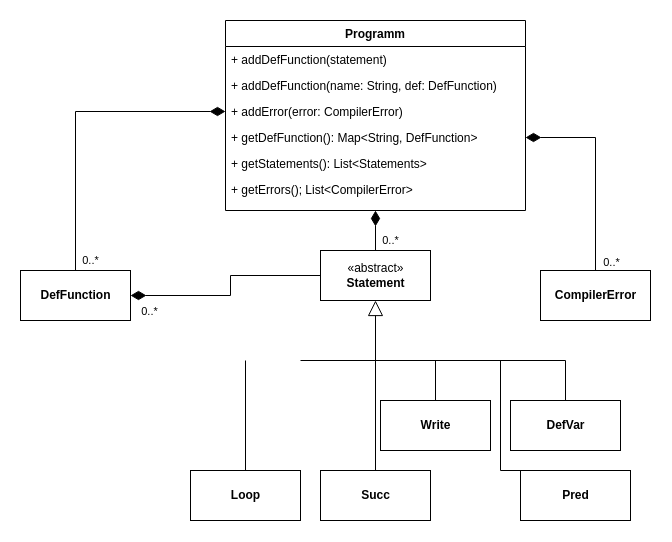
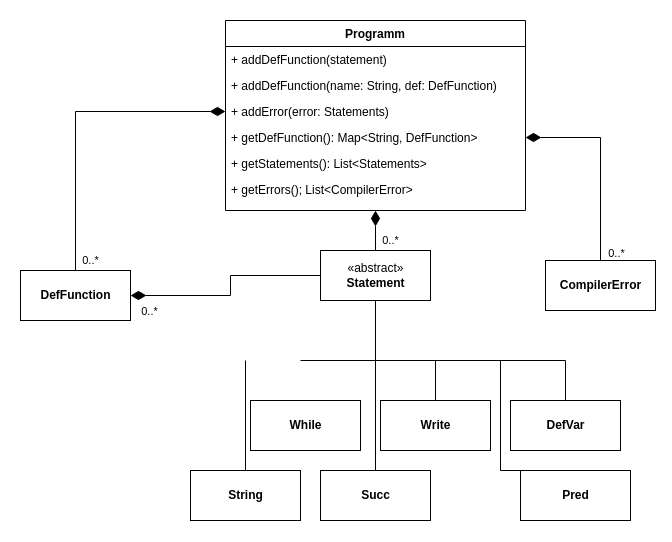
(331, 112) -> (324, 112)
(596, 296) -> (601, 286)
(376, 317) -> (376, 310)
none -> (306, 426)
(246, 496) -> (246, 496)
